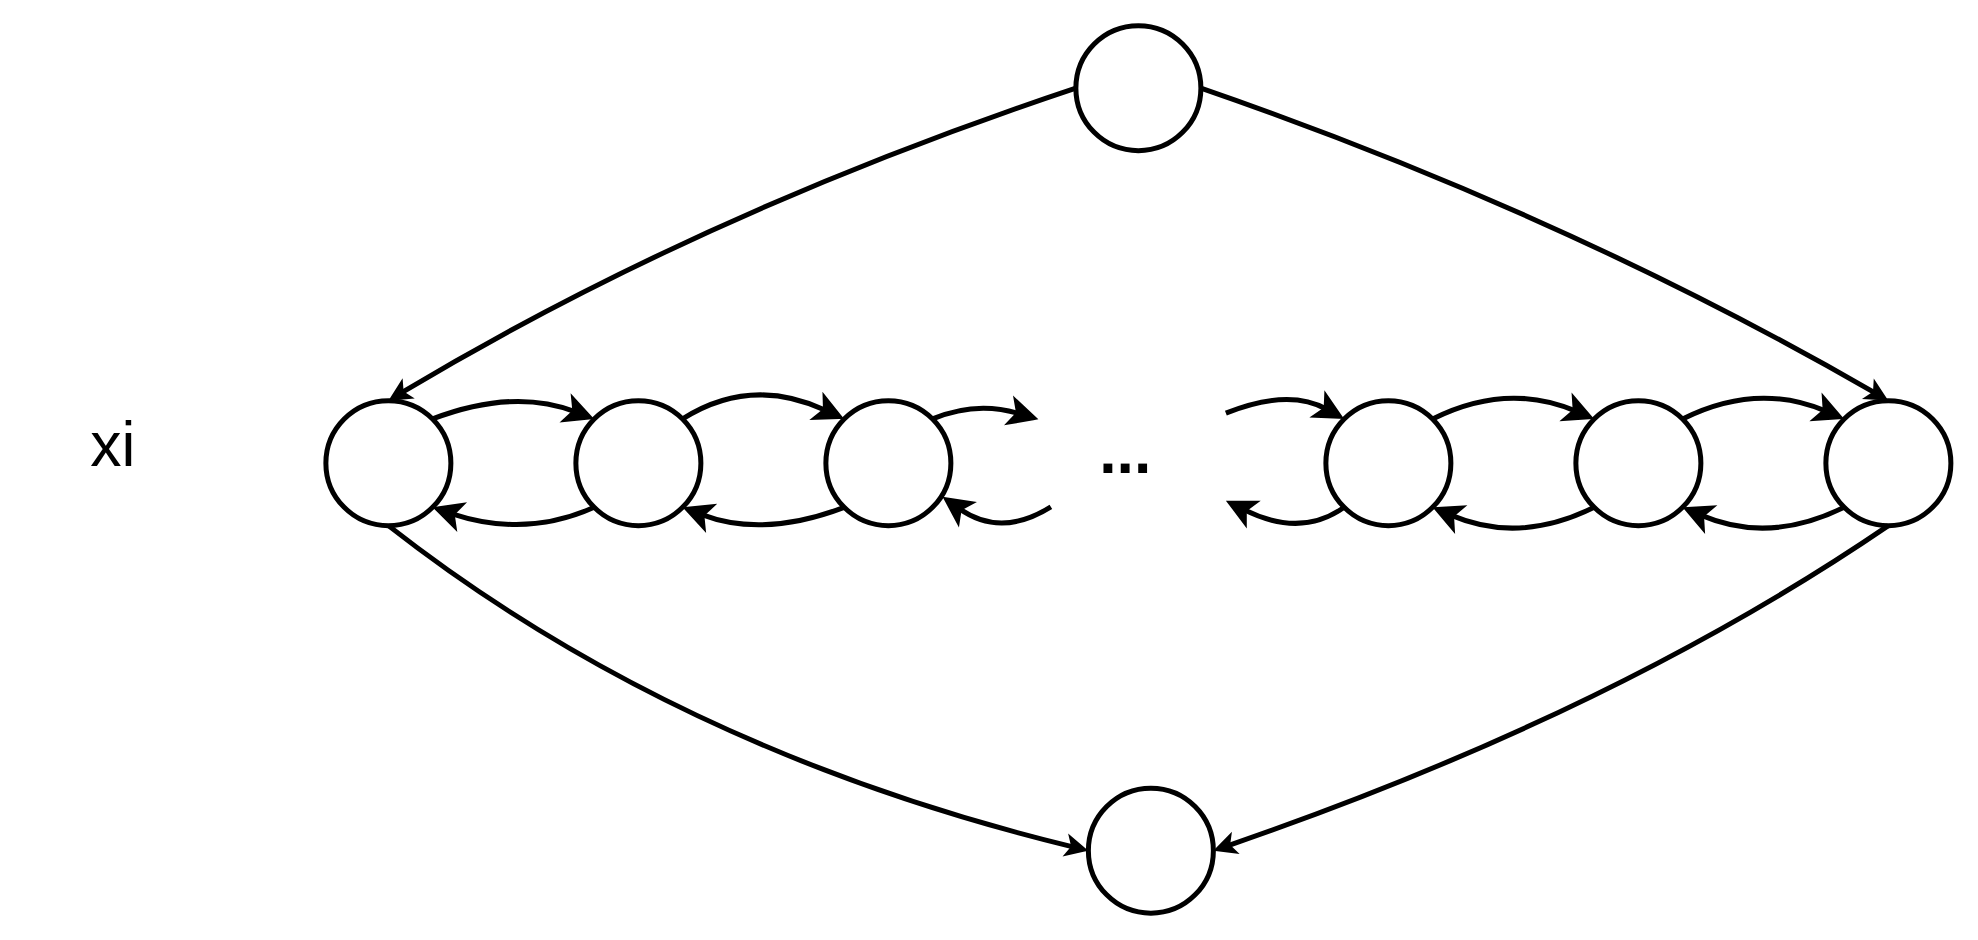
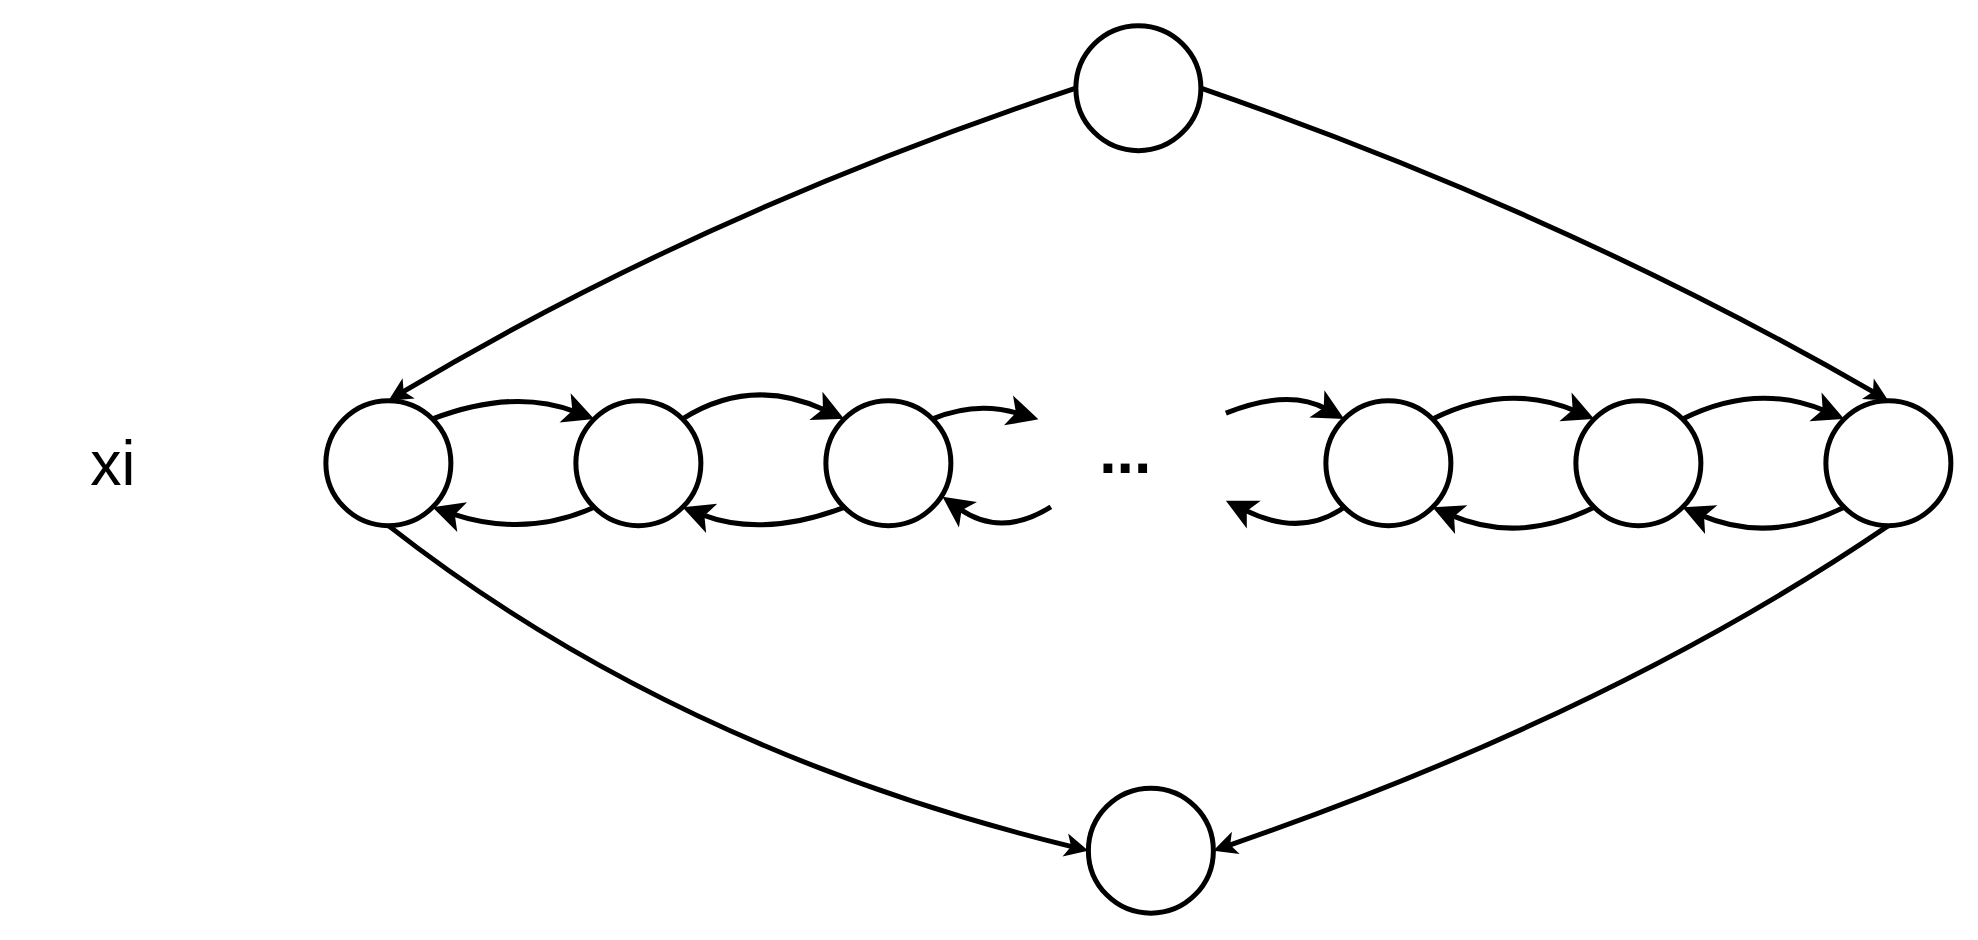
(113, 444) -> (113, 463)
